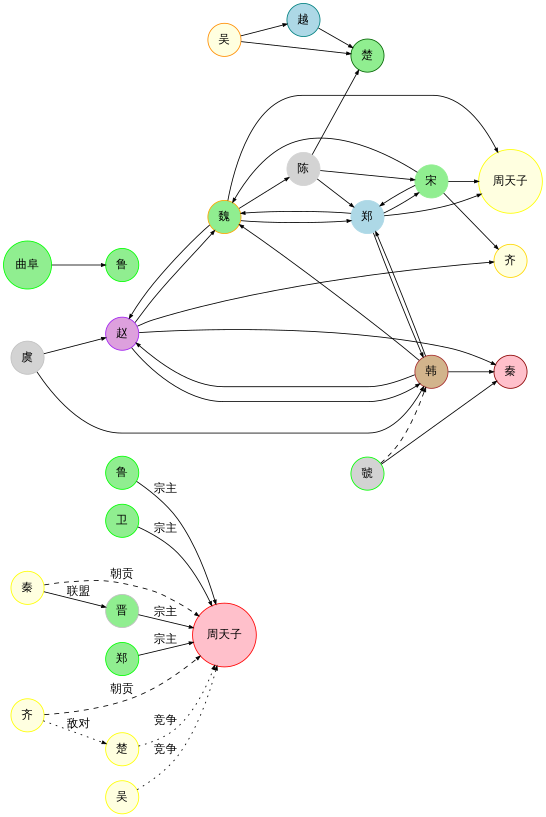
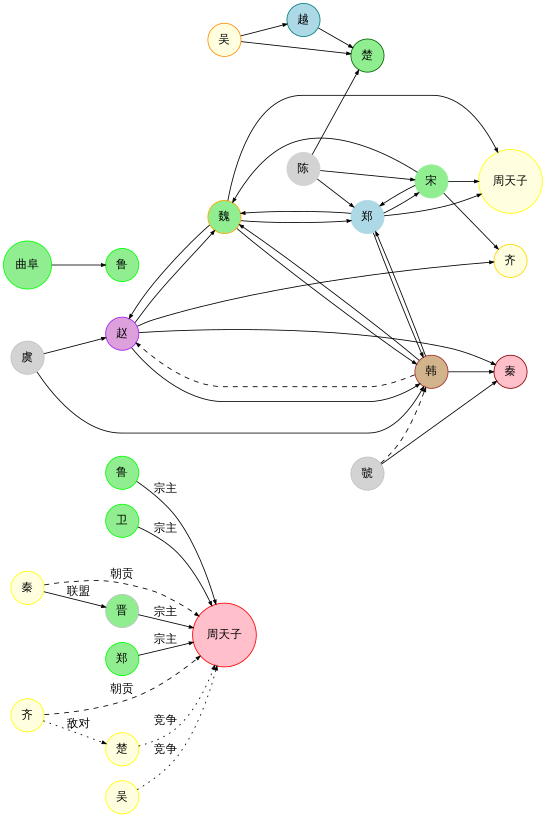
(262, 194) -> (324, 297)
(272, 387) -> (272, 387)
(367, 474) -> (367, 474)
